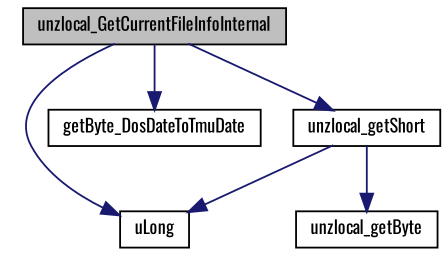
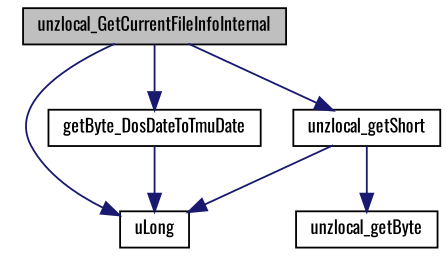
none -> (155, 170)
